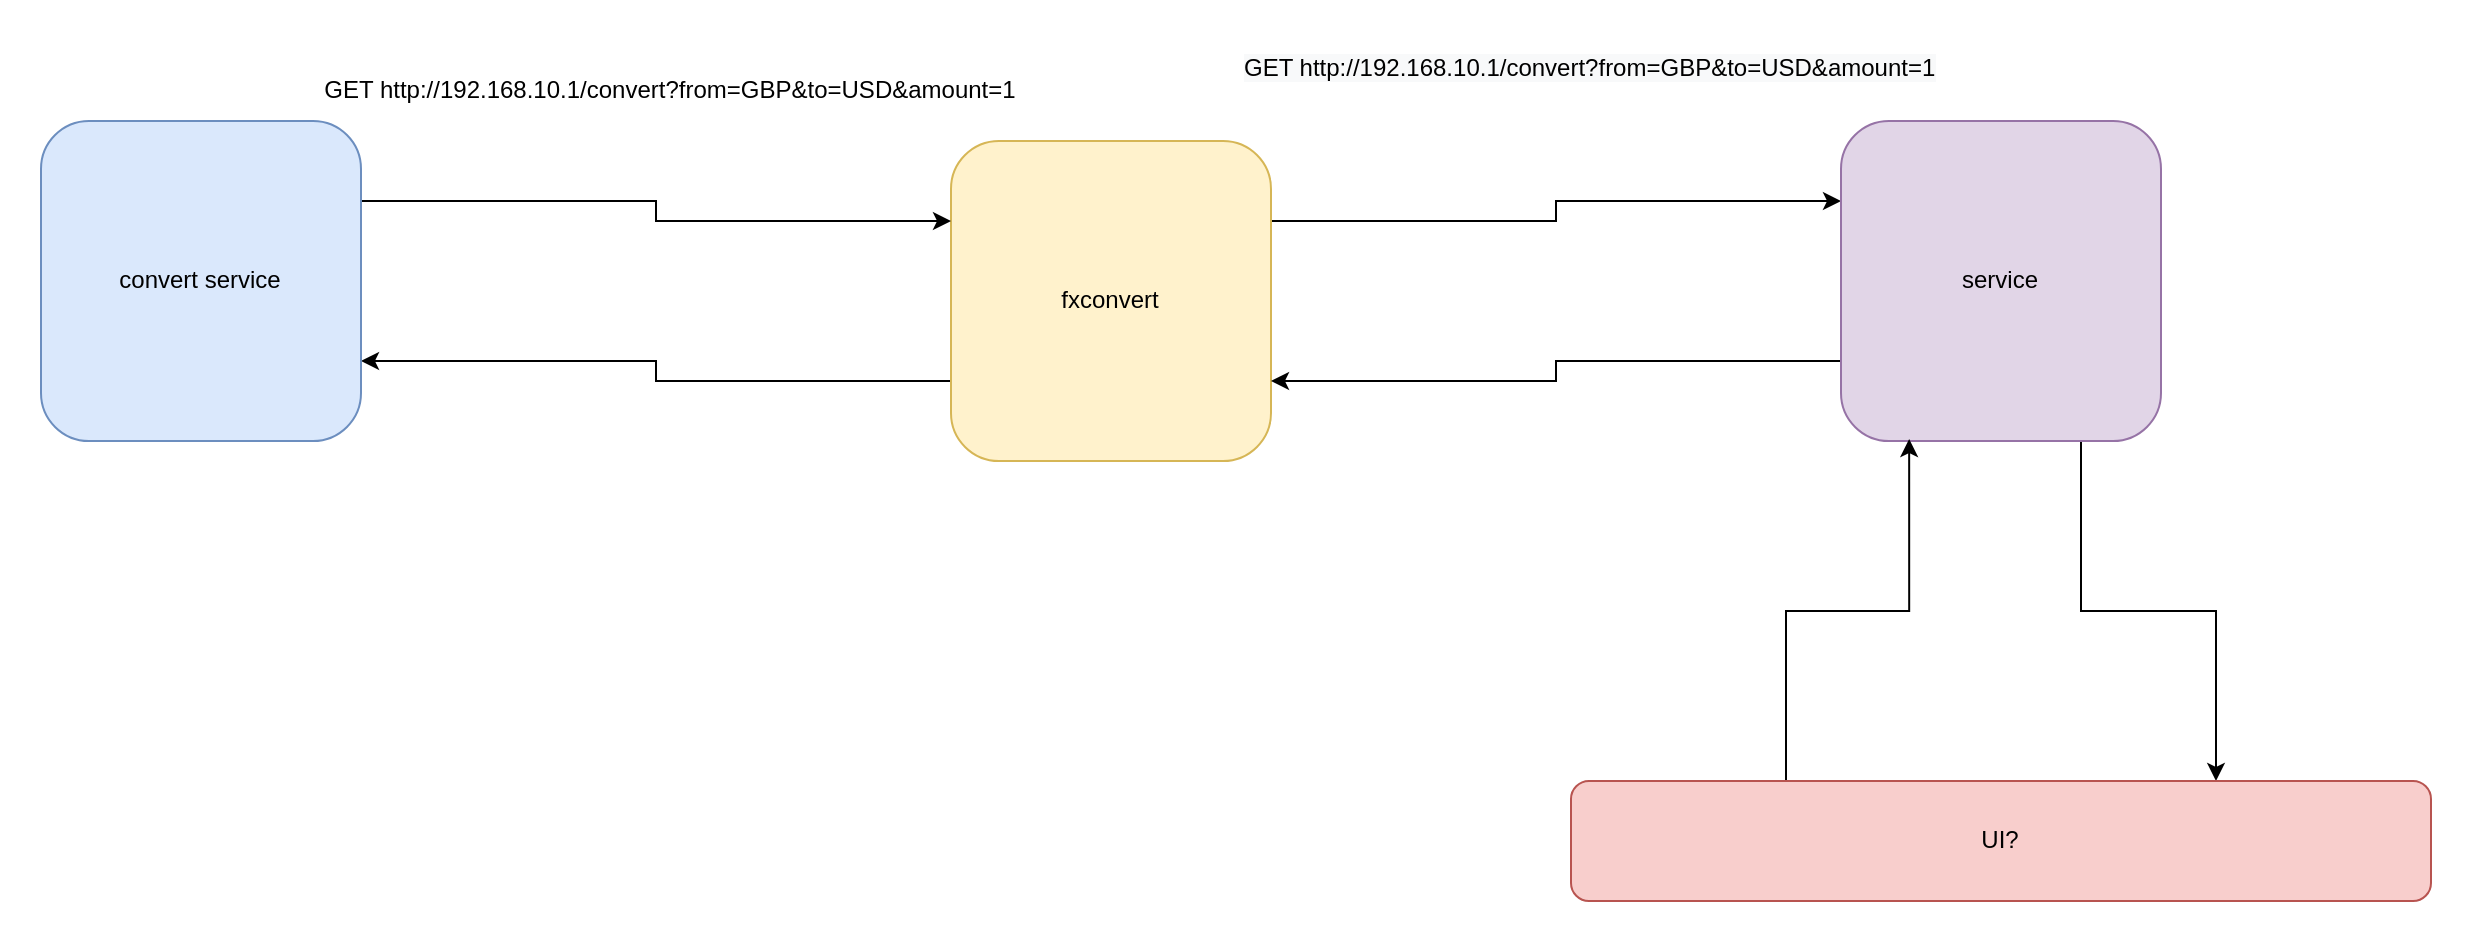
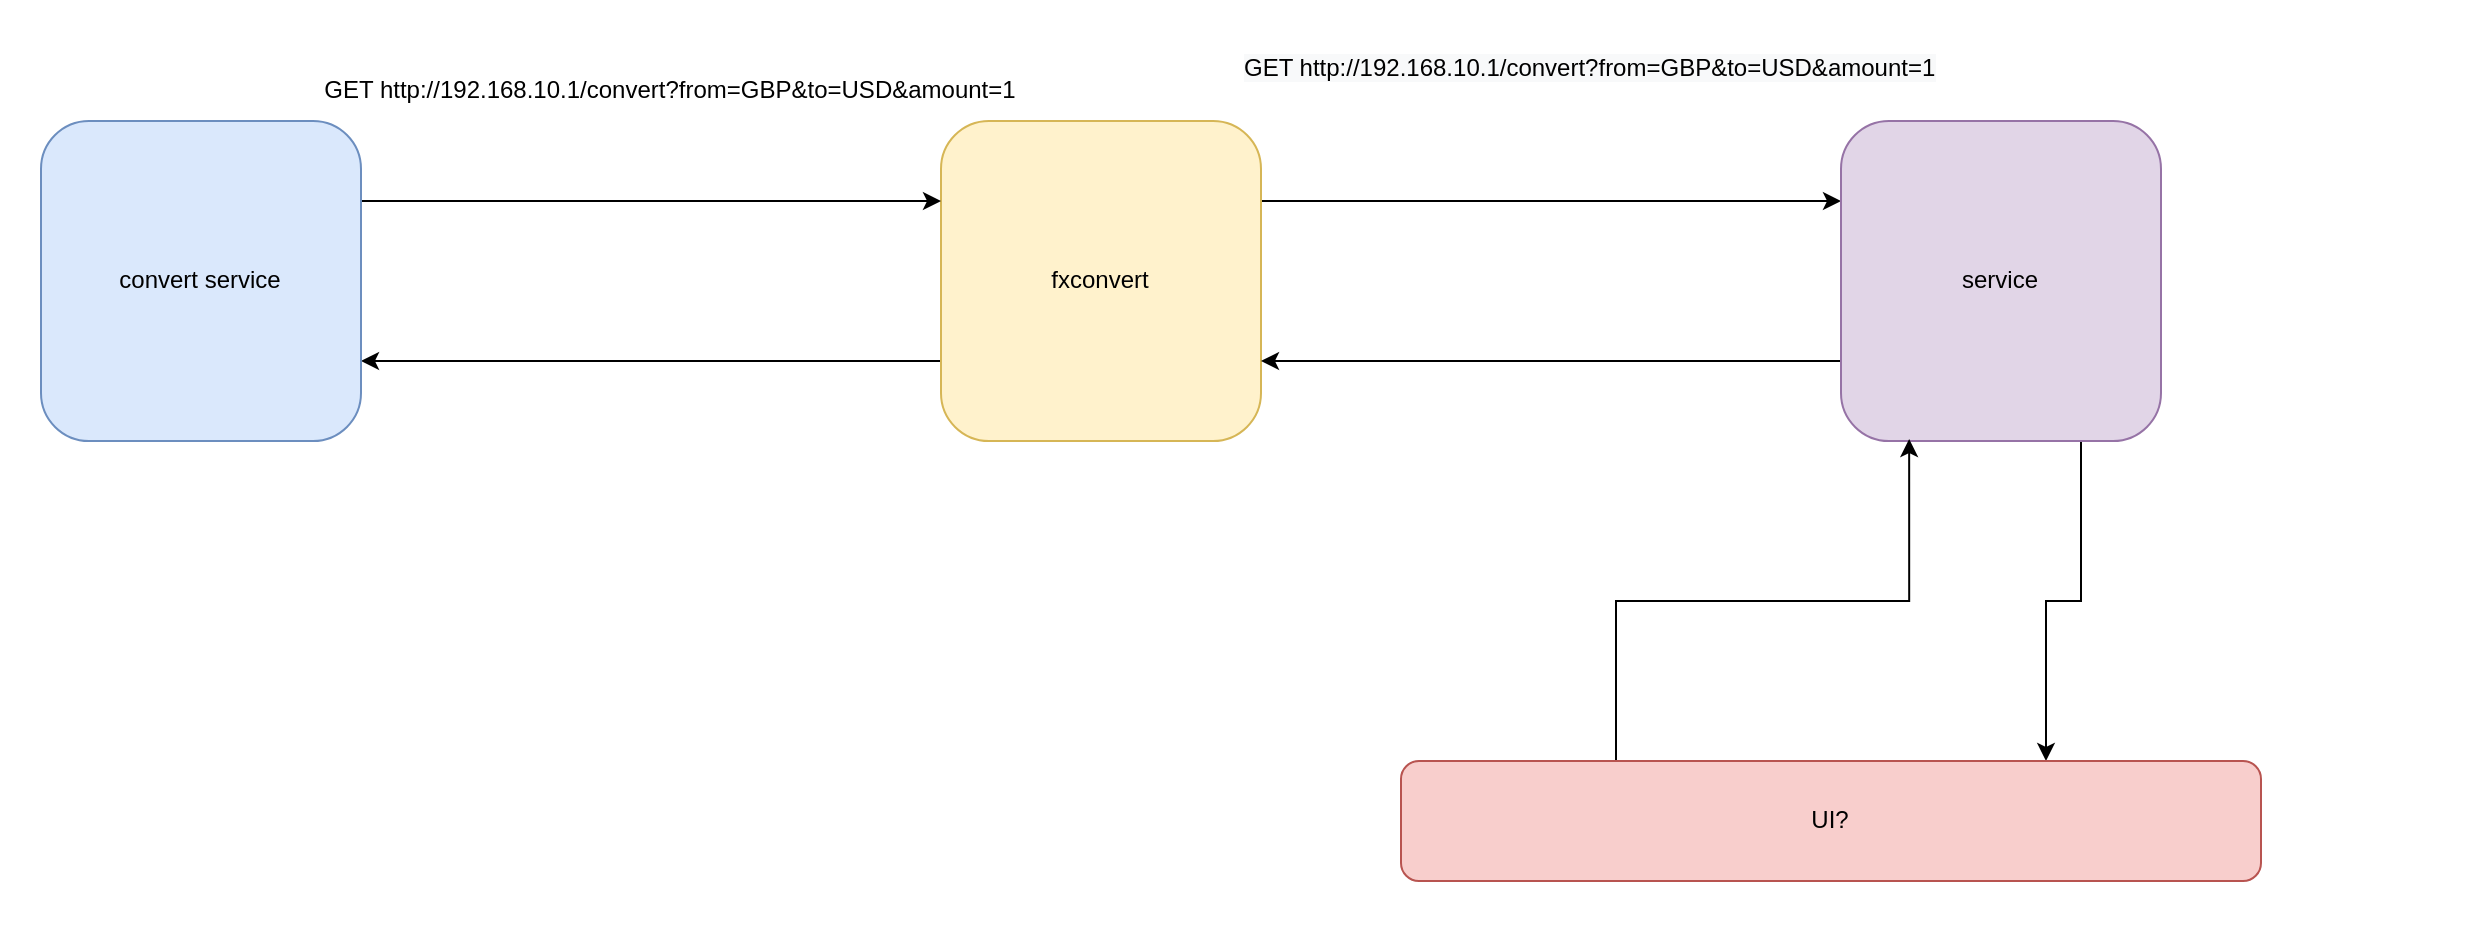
(1111, 301) -> (1101, 281)
(2001, 841) -> (1831, 821)
